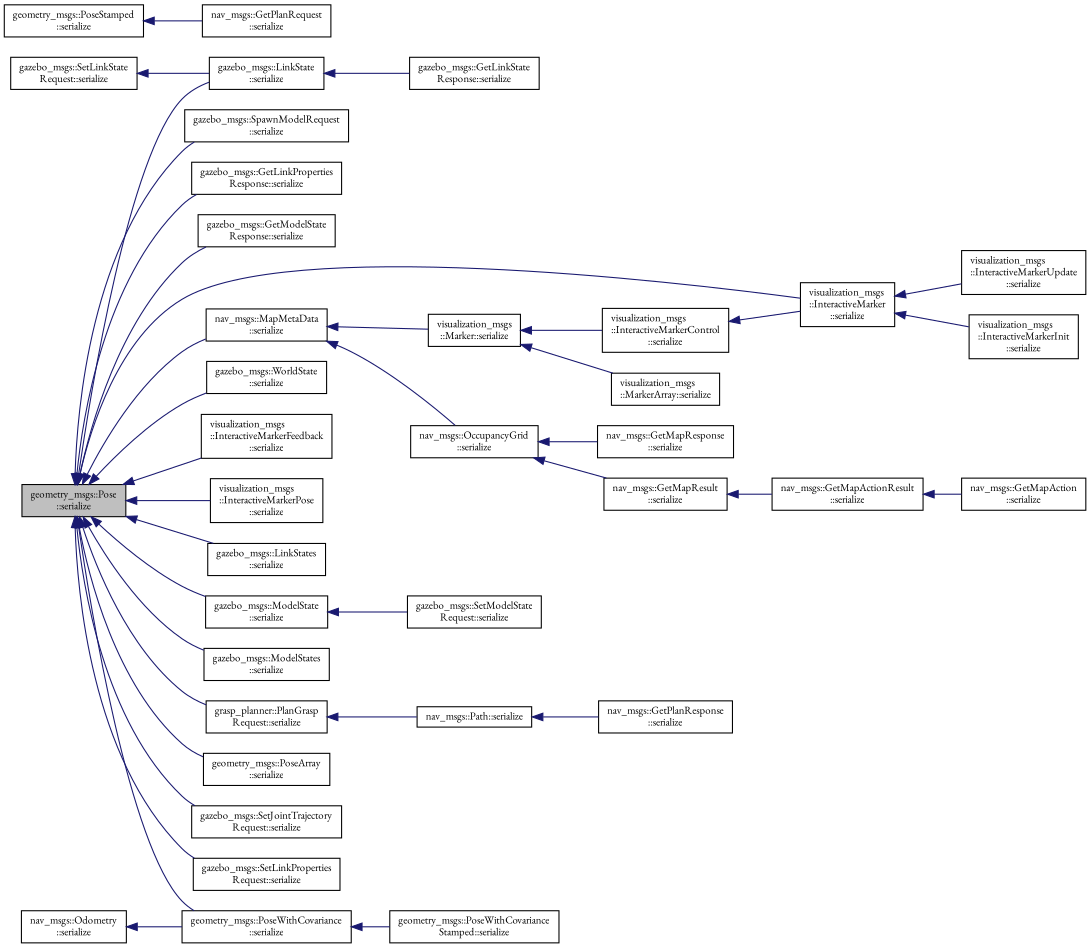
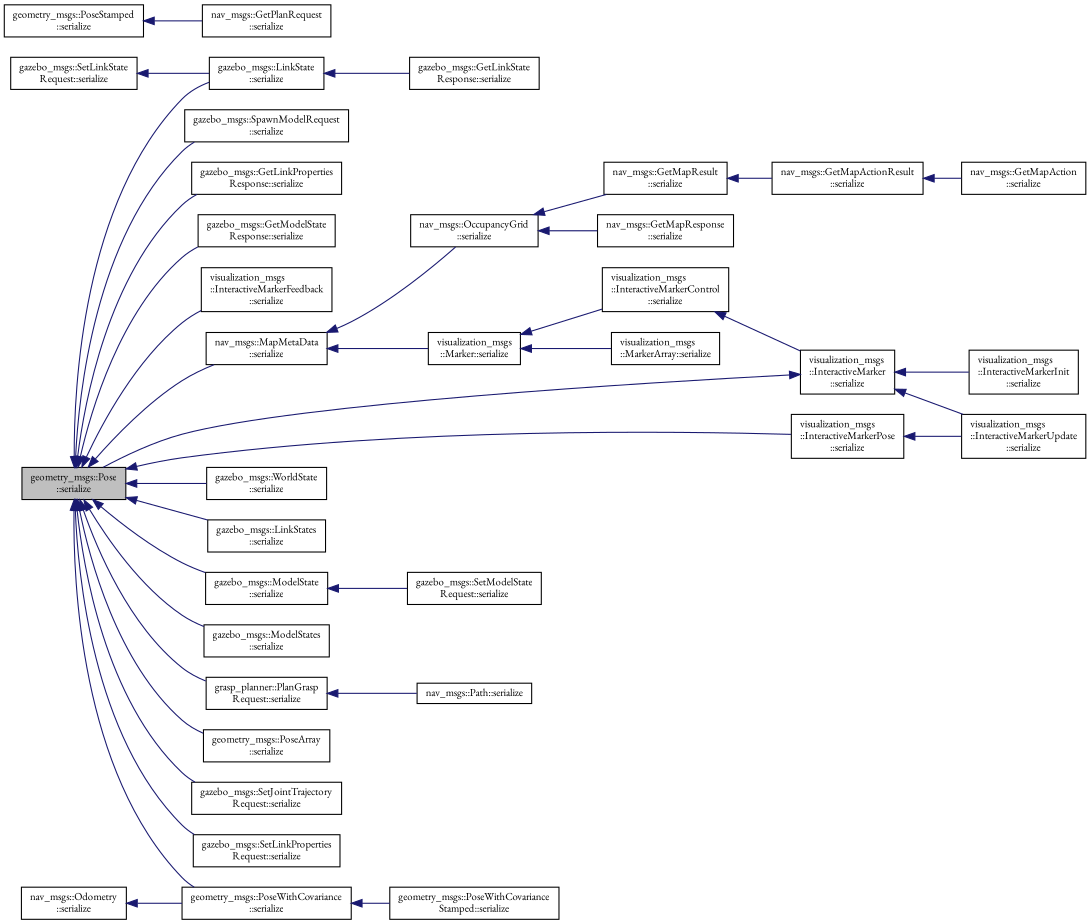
(386, 267) -> (442, 399)
none -> (938, 436)
(666, 717) -> none
